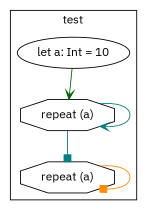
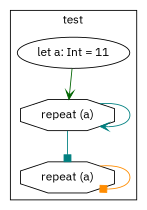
(74, 53) -> (74, 53)
